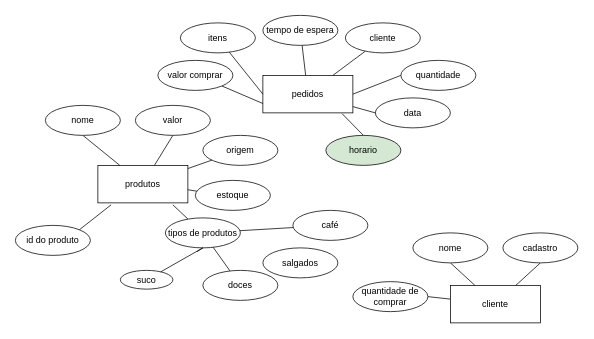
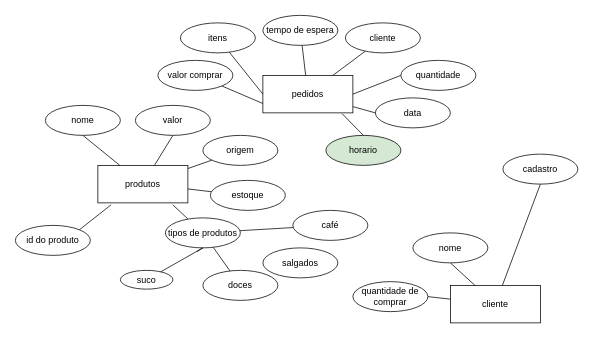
(233, 195) -> (248, 195)
(540, 248) -> (540, 169)
